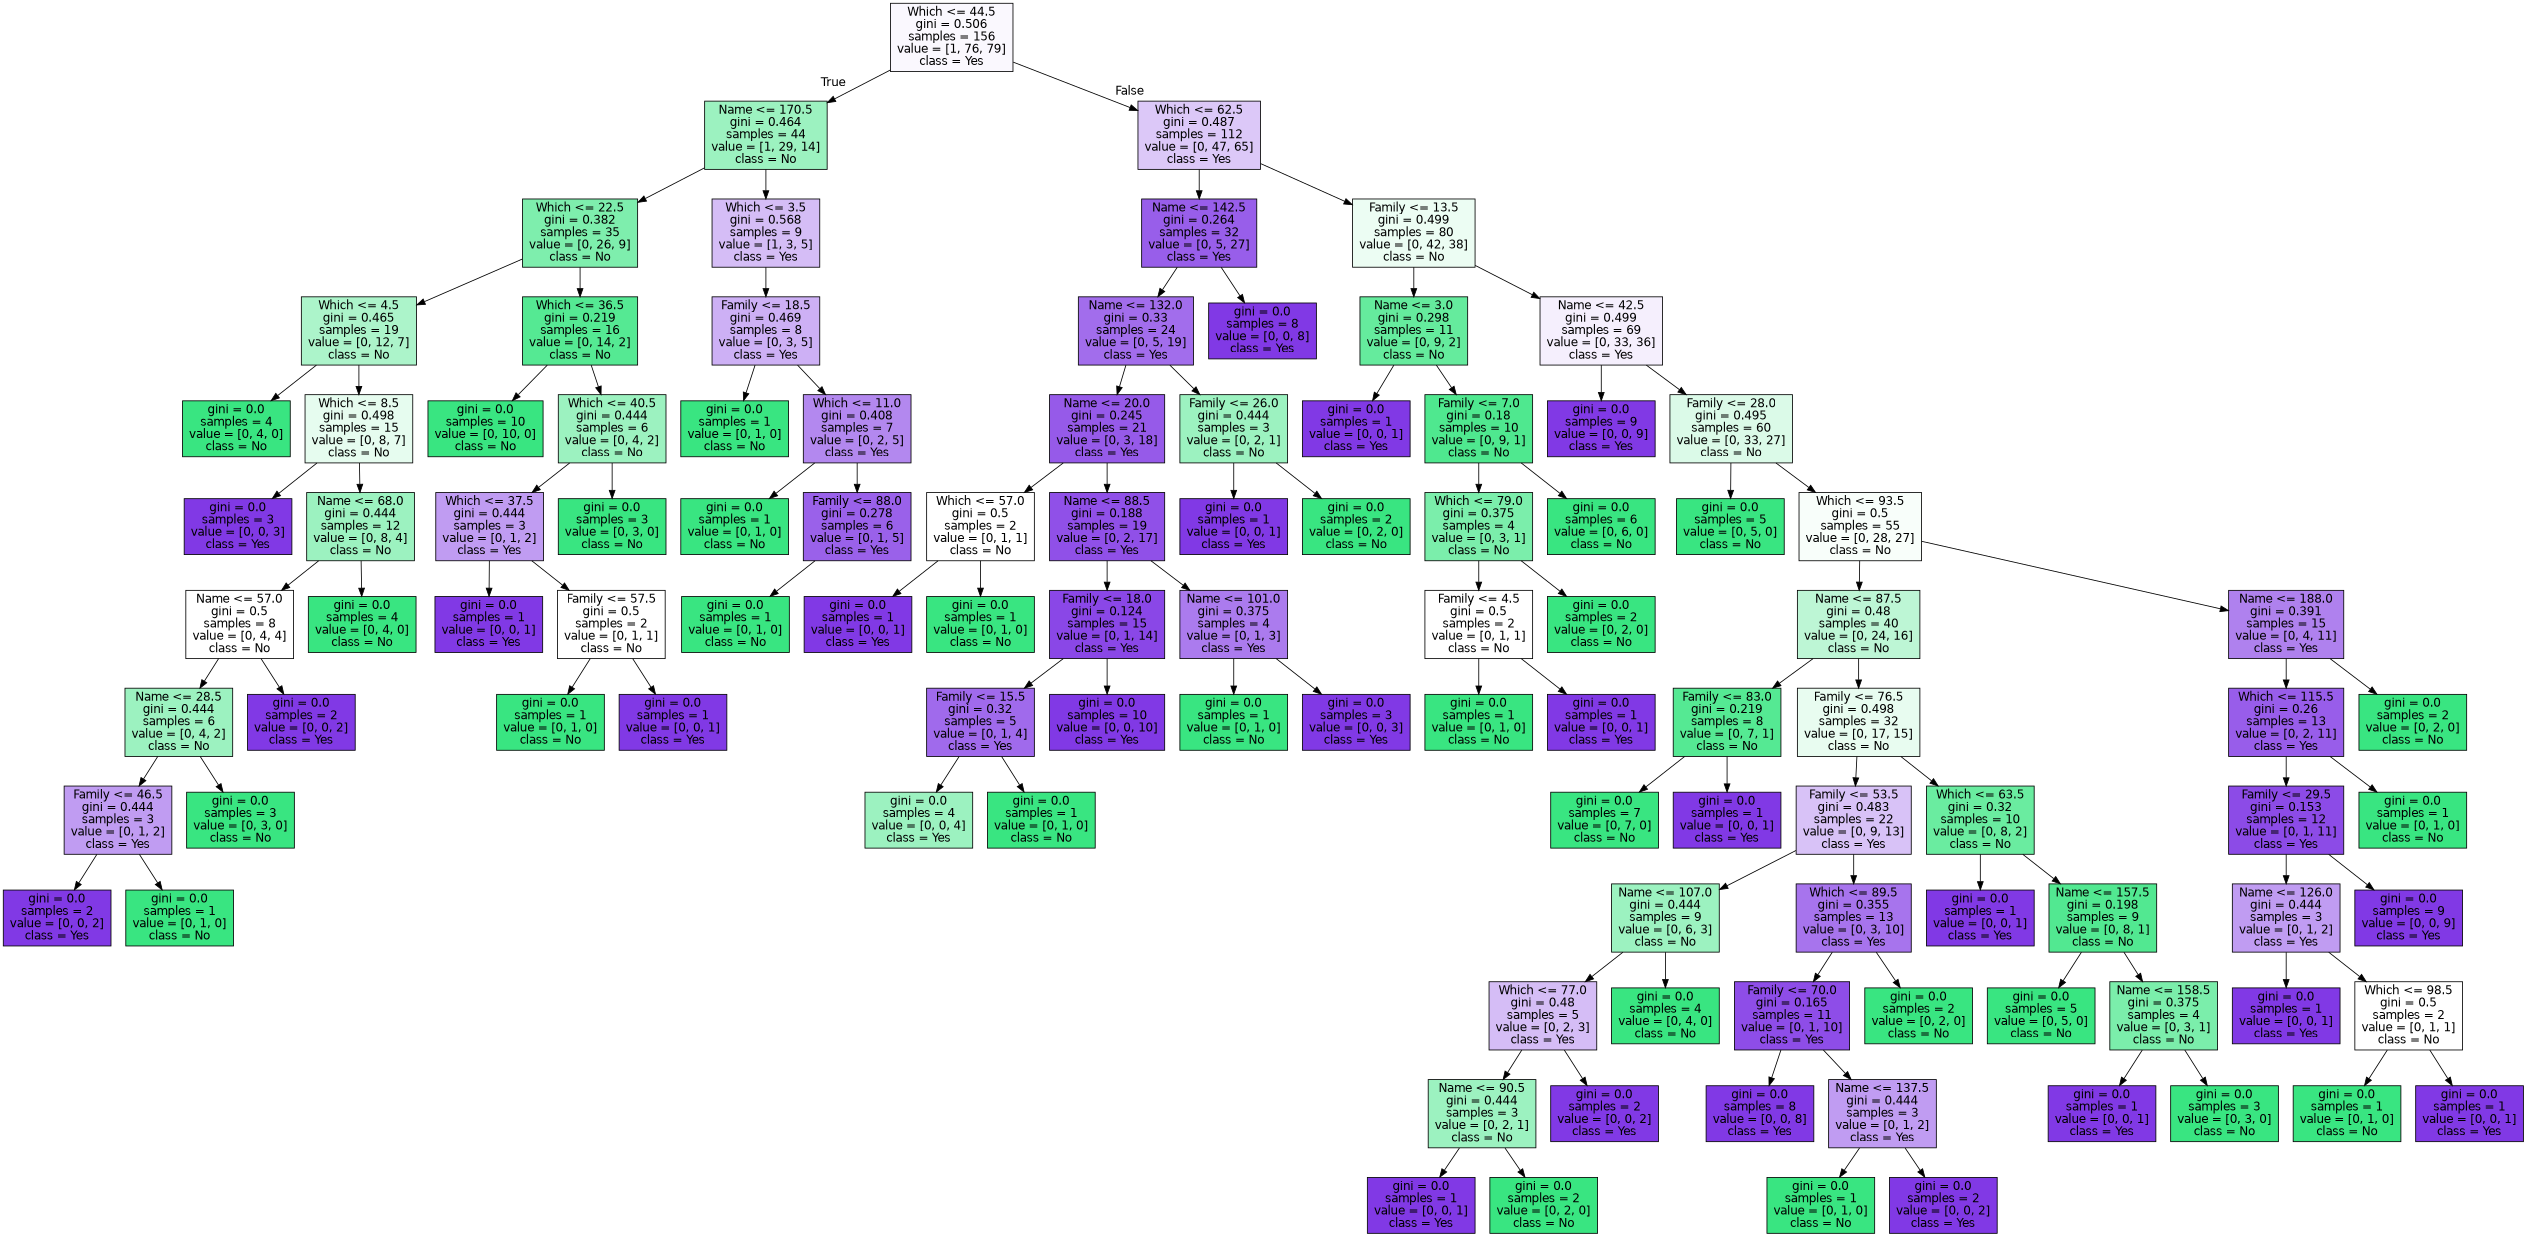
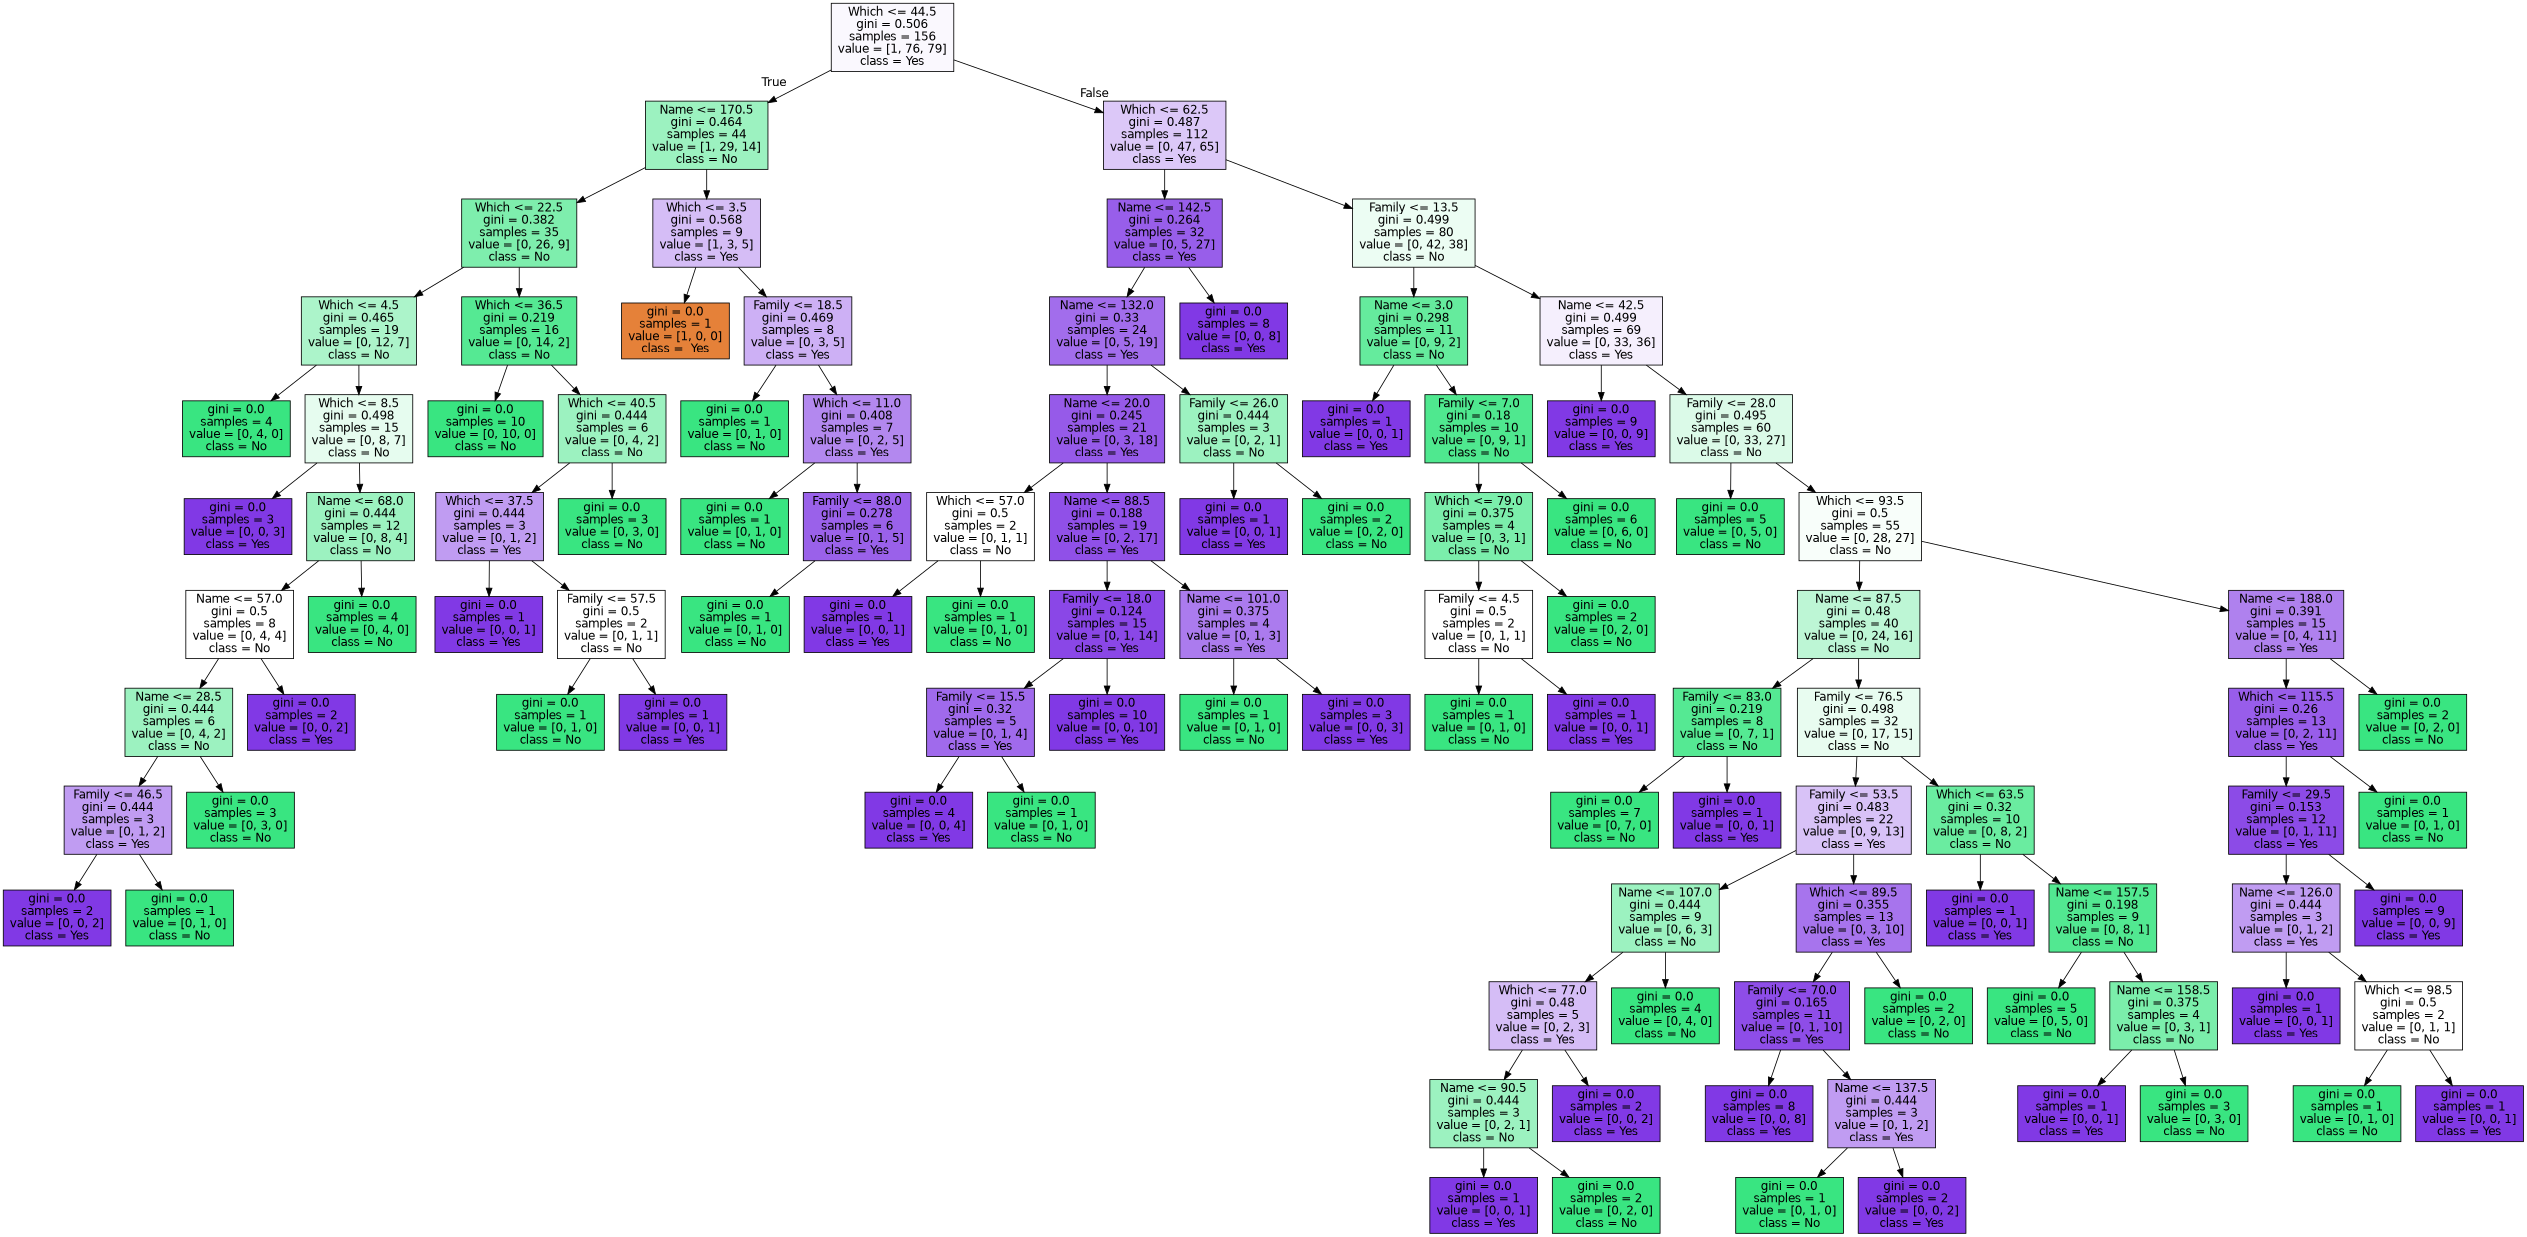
none -> (675, 331)
(919, 820) -> (919, 820)
